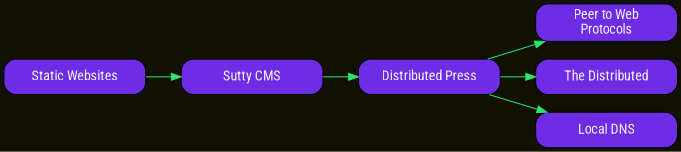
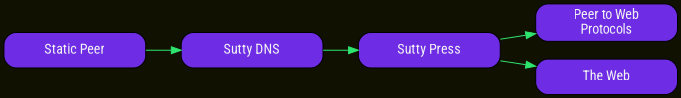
(75, 77) -> (75, 50)
(252, 77) -> (252, 50)
(429, 77) -> (429, 50)
(607, 77) -> (607, 77)
(607, 130) -> none
